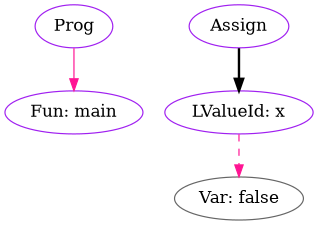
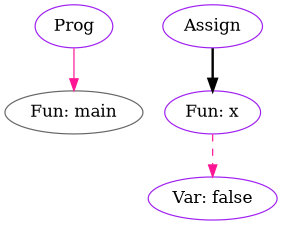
(74, 112) -> (74, 112)
(239, 112) -> (213, 112)
(239, 199) -> (213, 199)
